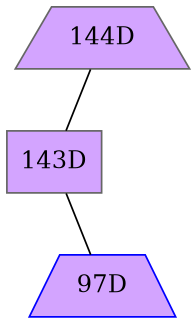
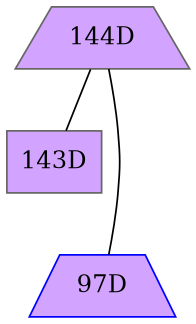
(78, 224) -> (120, 162)
